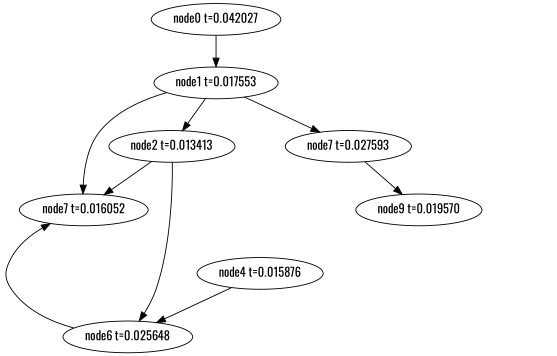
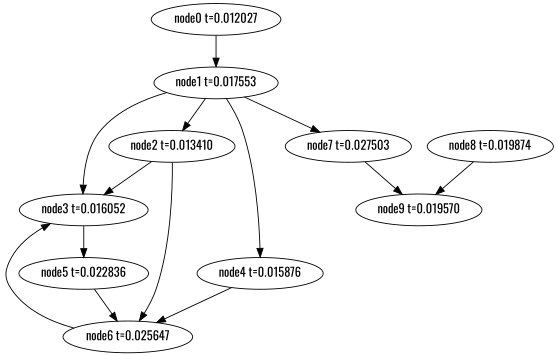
(216, 19) -> (216, 19)
(172, 146) -> (172, 146)
(348, 146) -> (348, 146)
none -> (490, 146)
none -> (252, 171)
(84, 210) -> (84, 210)
none -> (84, 273)
(128, 337) -> (128, 337)
